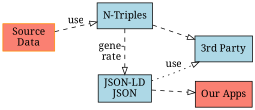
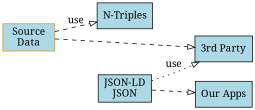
(170, 31) -> (121, 43)
(29, 37) -> (29, 37)
(125, 48) -> none
(224, 94) -> (224, 94)
